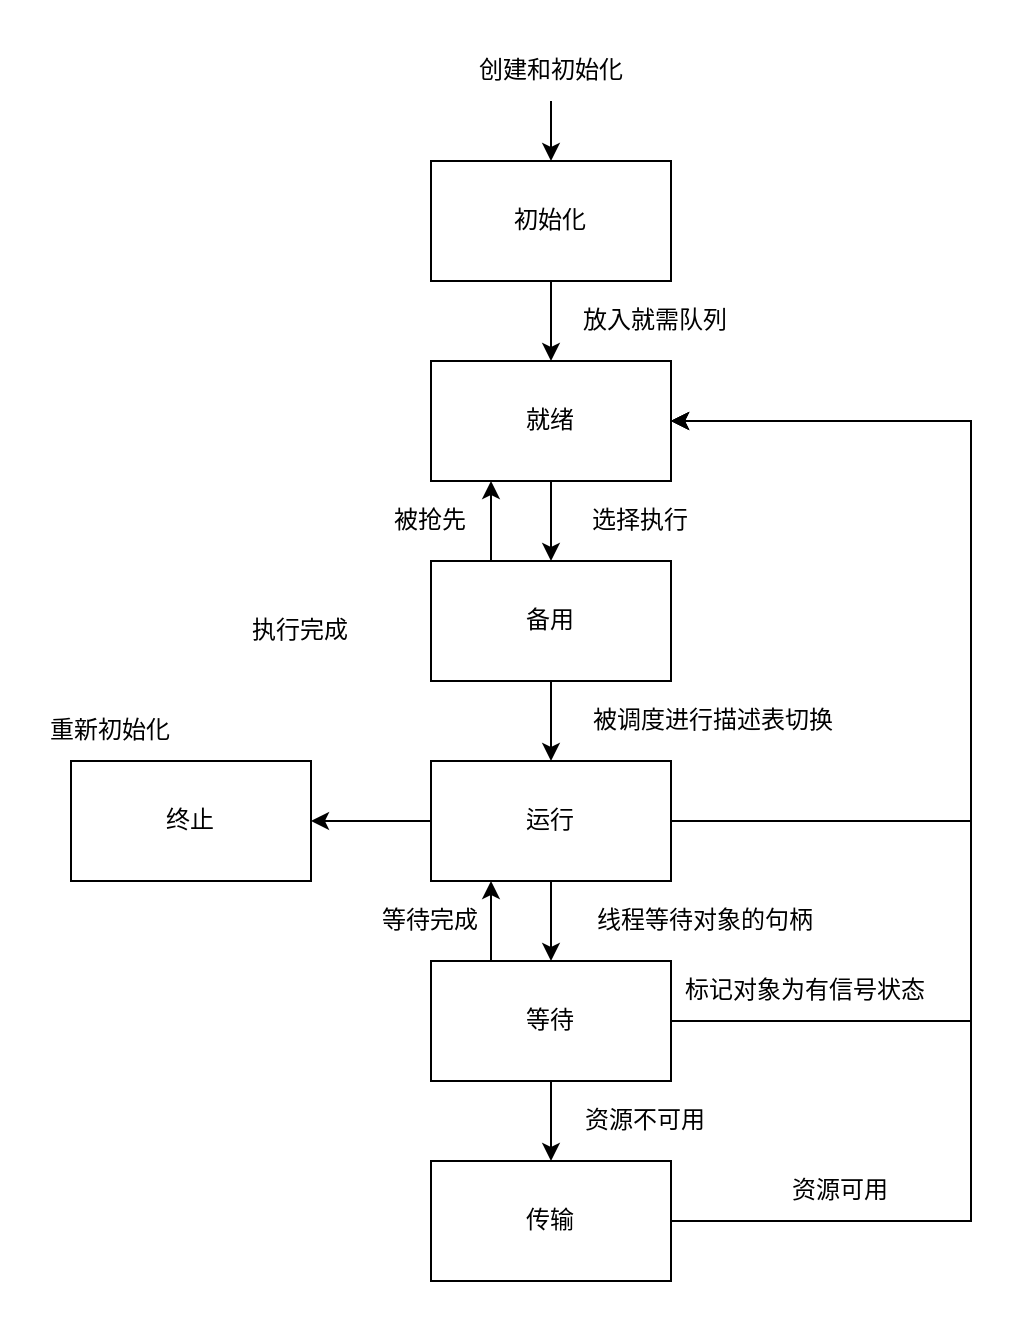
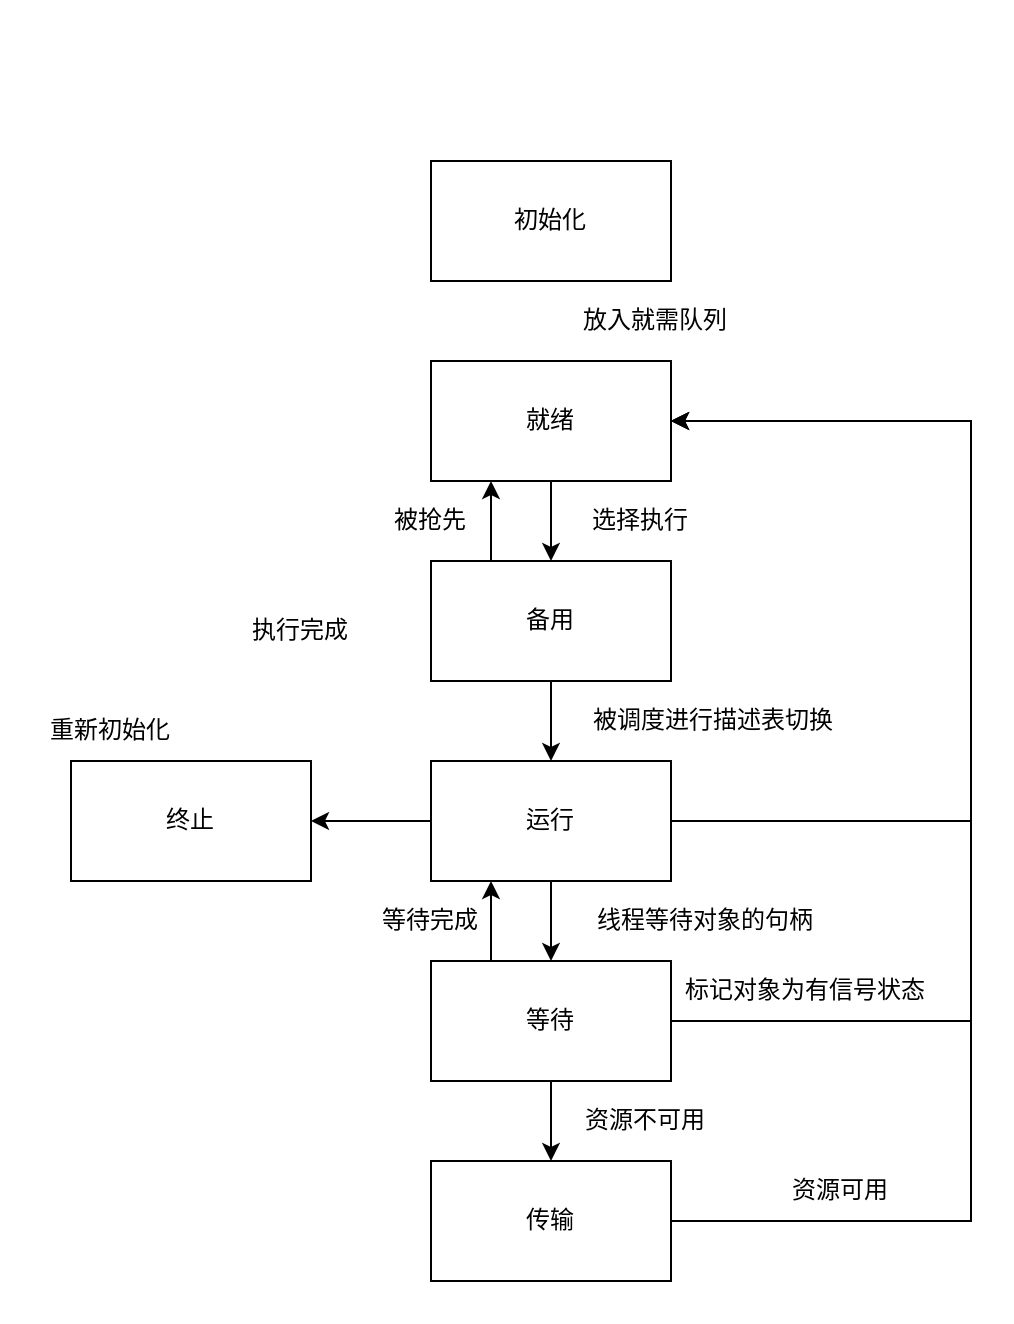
(551, 71) -> none
(551, 138) -> none
(551, 314) -> none
